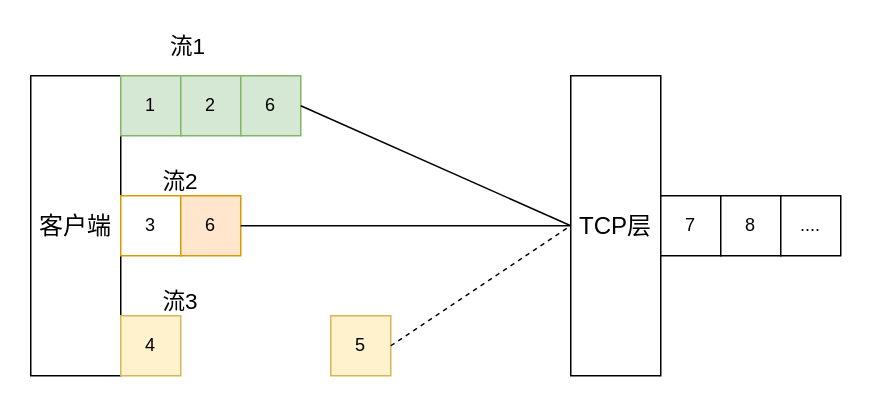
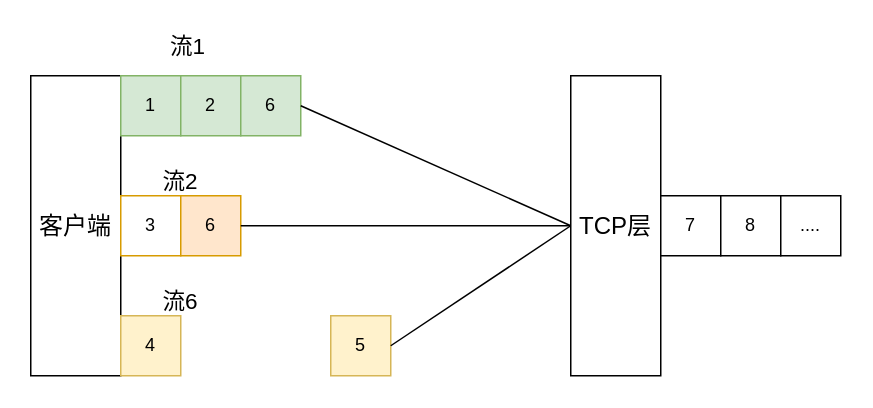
(480, 286) -> (480, 286)
(181, 301) -> (181, 301)
